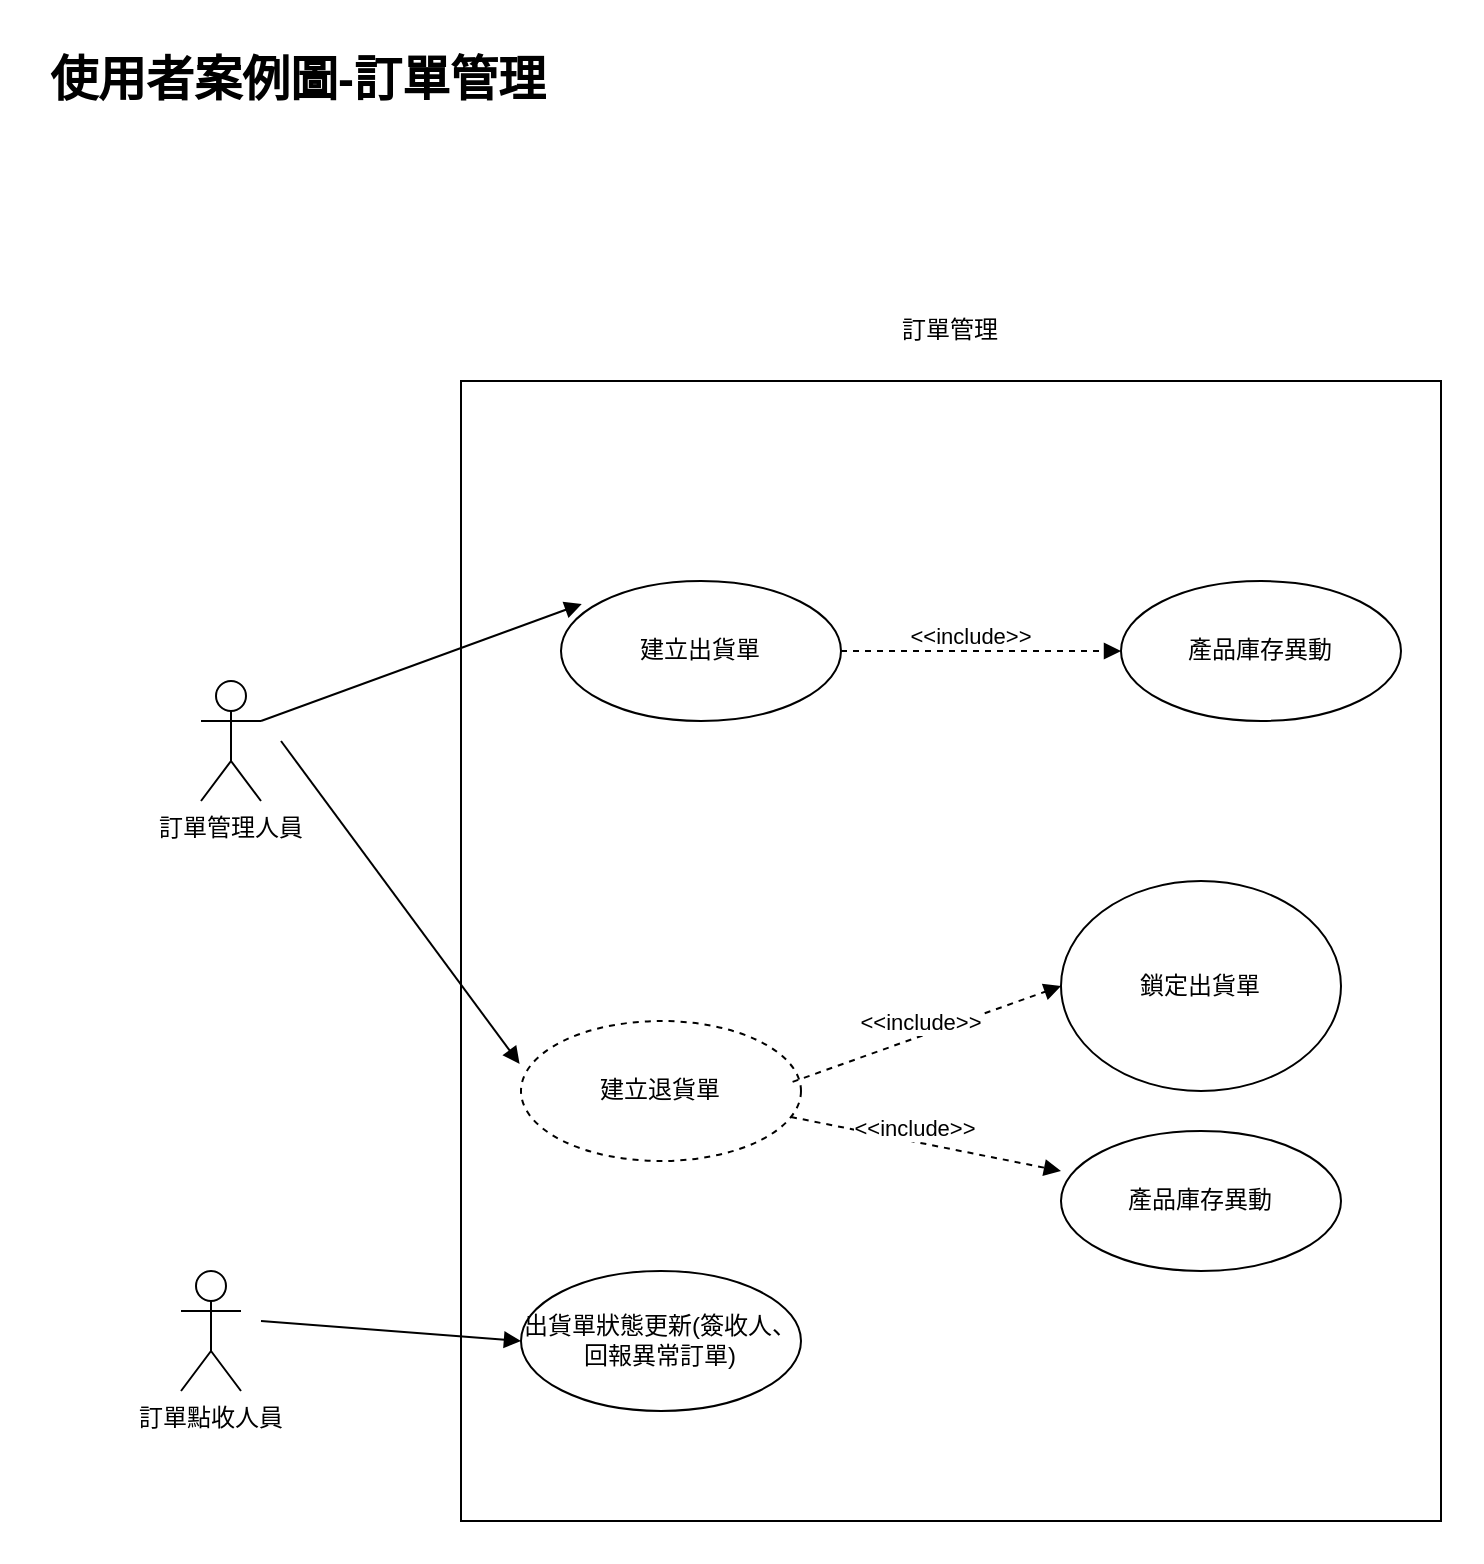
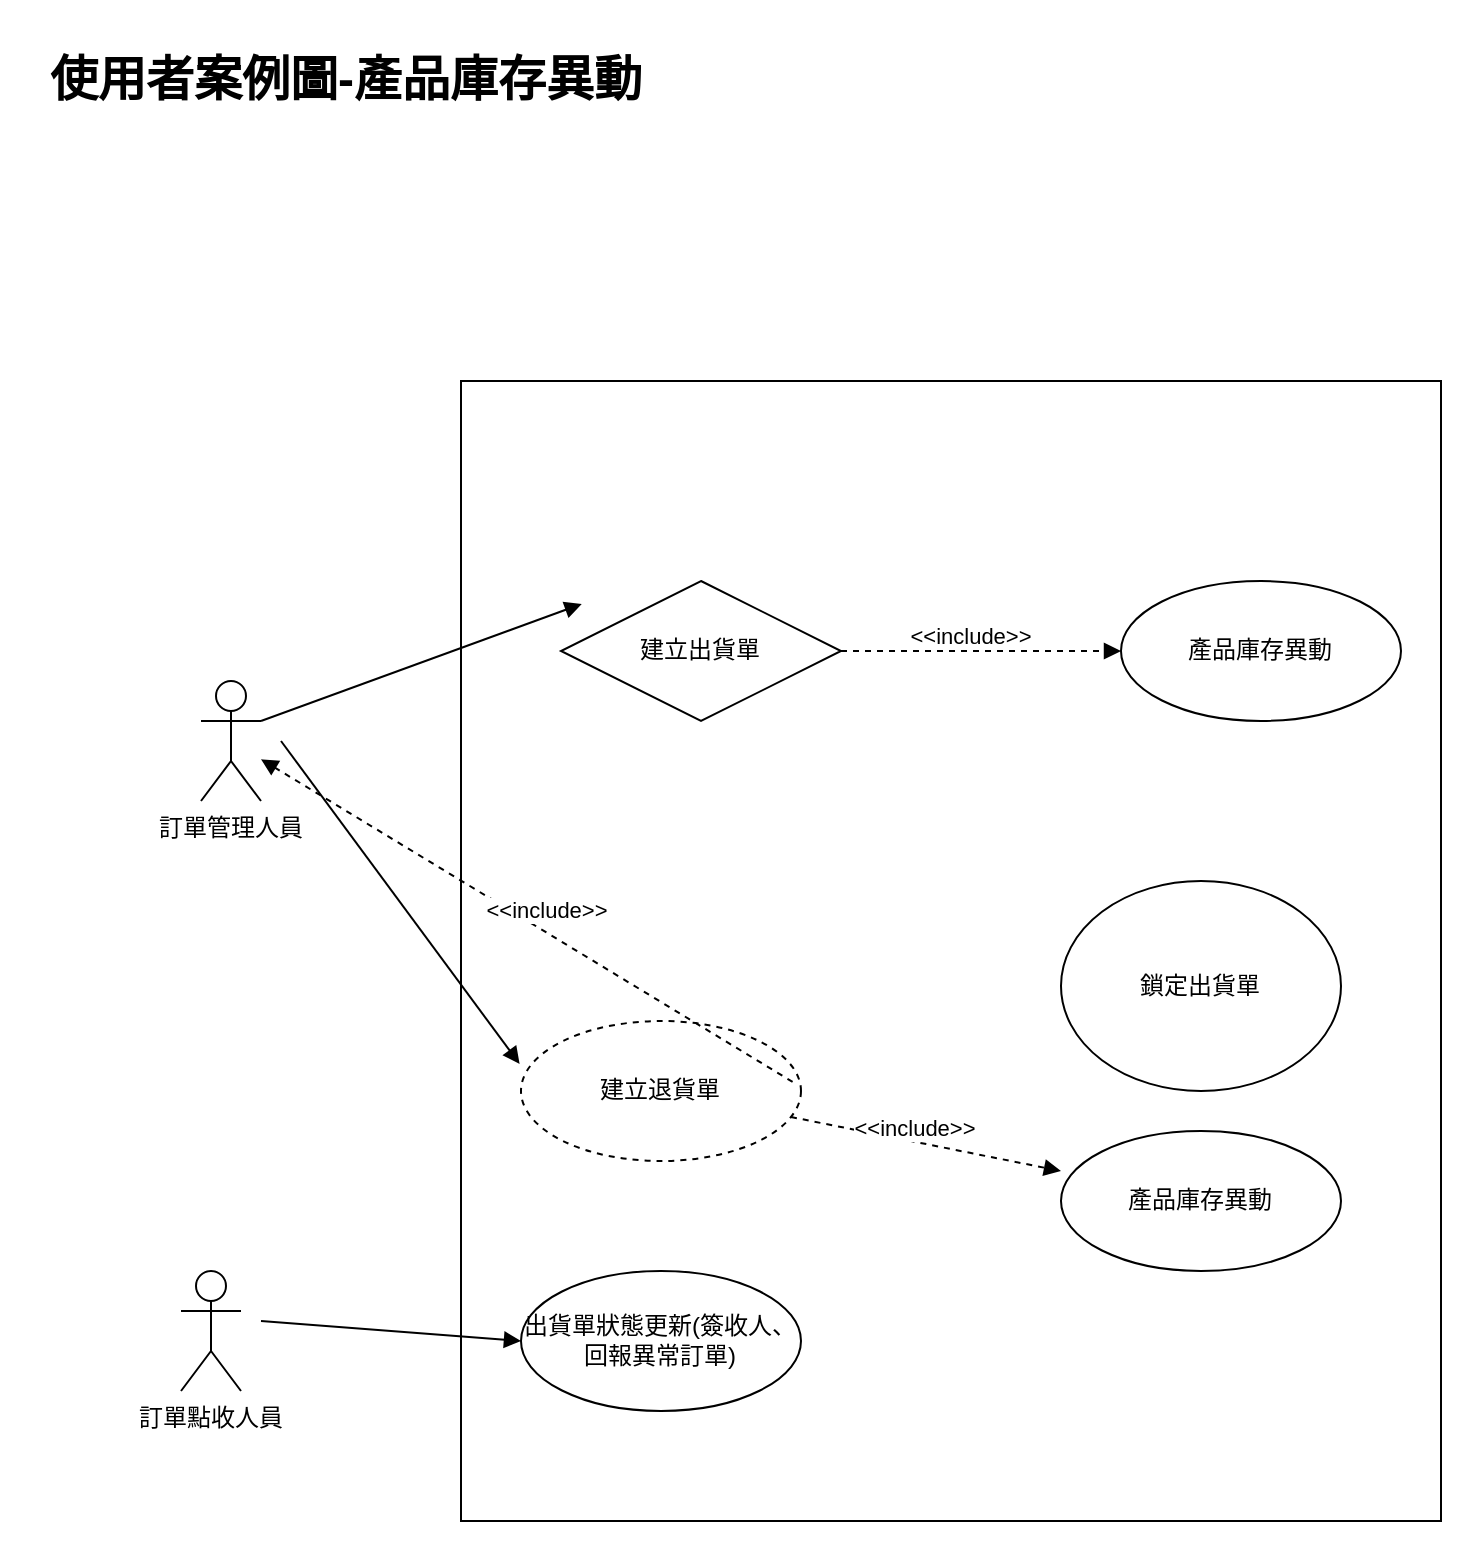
(178, 35) -> (202, 35)
(951, 331) -> none
(701, 651) -> (701, 651)
(858, 1059) -> (645, 993)
